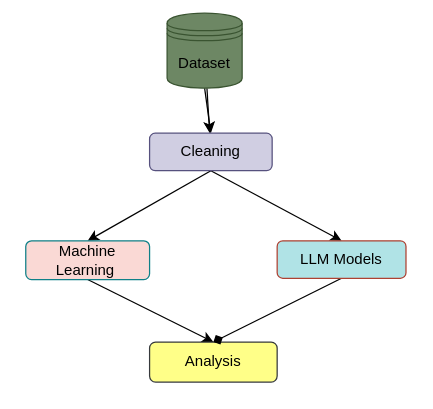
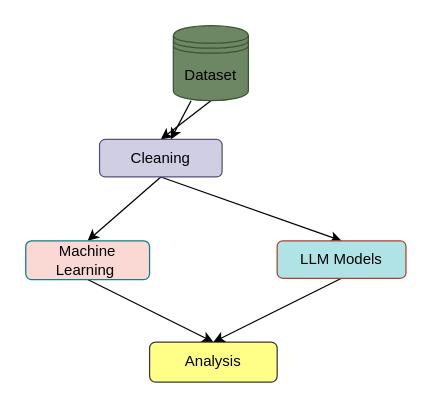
(204, 51) -> (211, 63)
(211, 152) -> (161, 158)
(223, 337) -> (222, 337)
